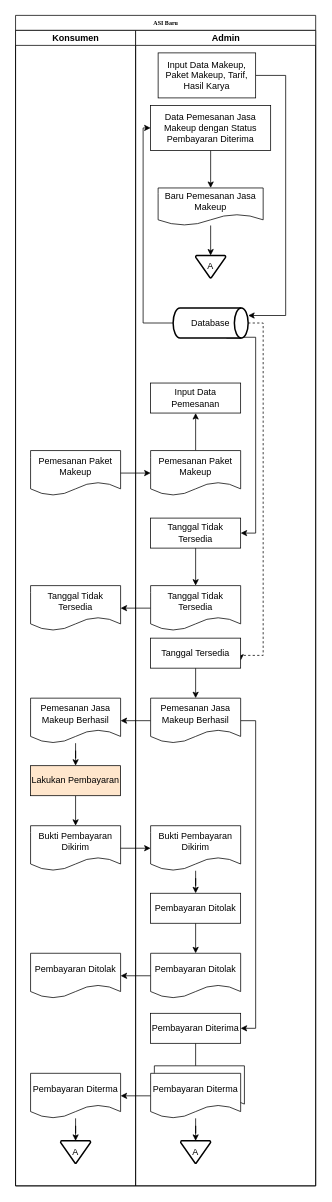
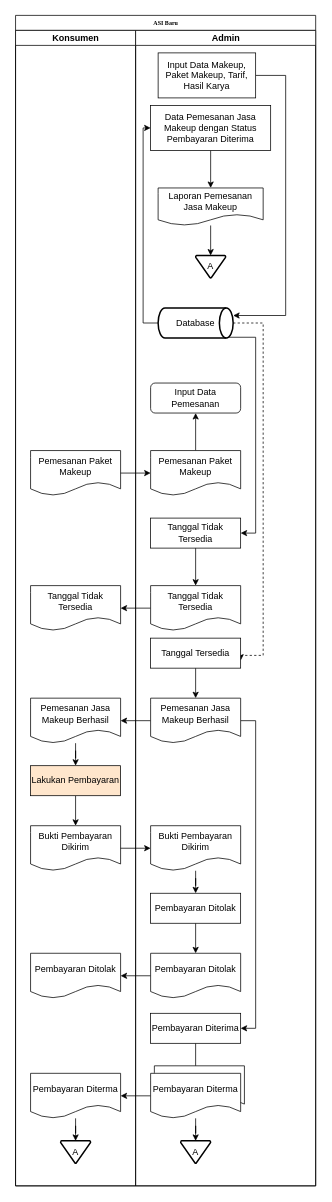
(210, 201) -> (210, 201)
(210, 323) -> (195, 323)
(195, 398) -> (195, 398)
